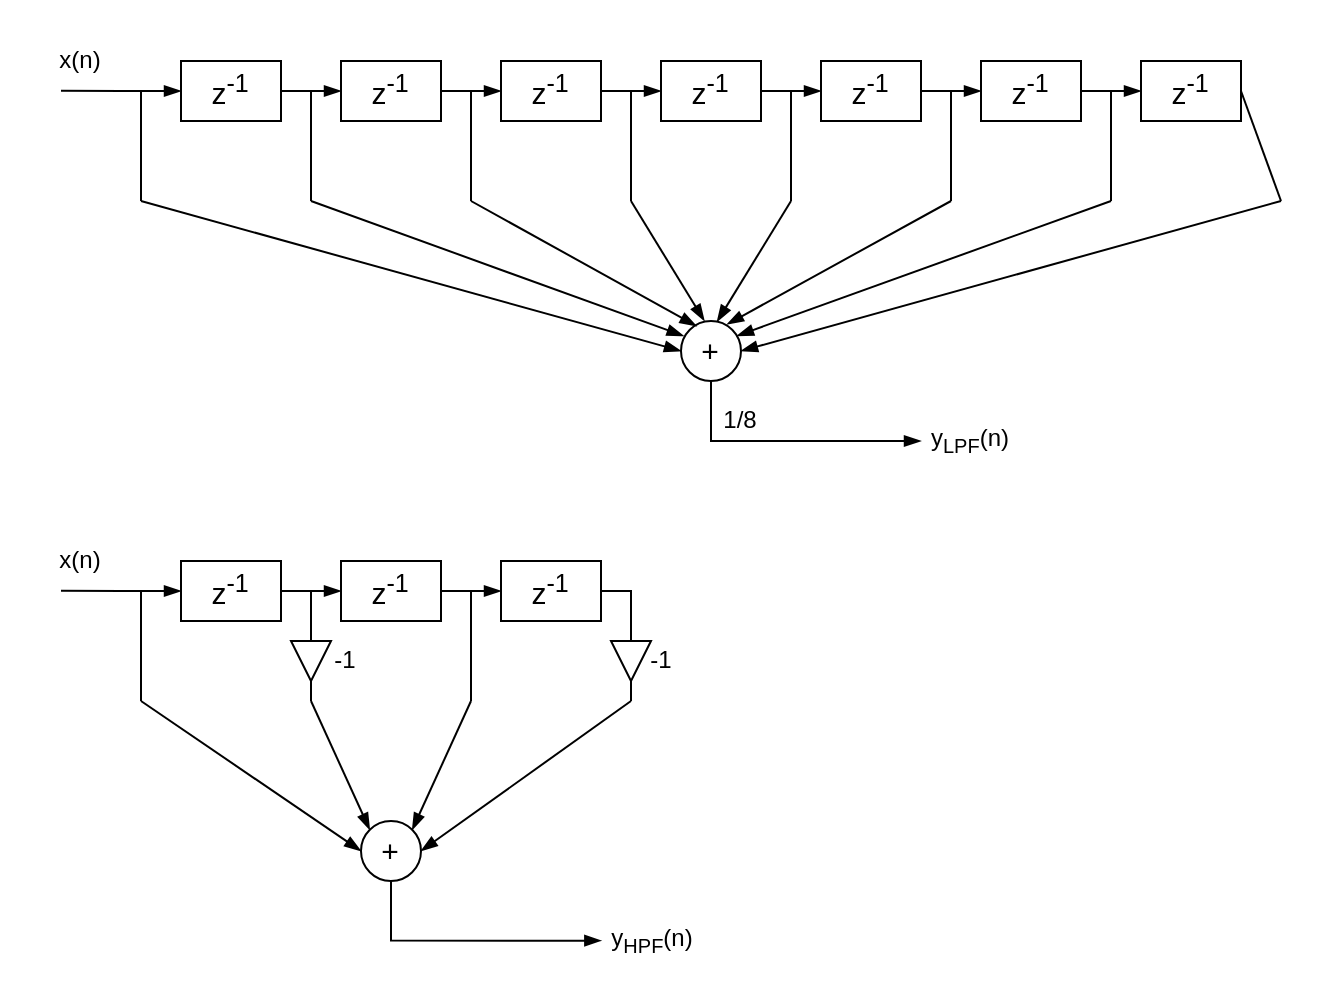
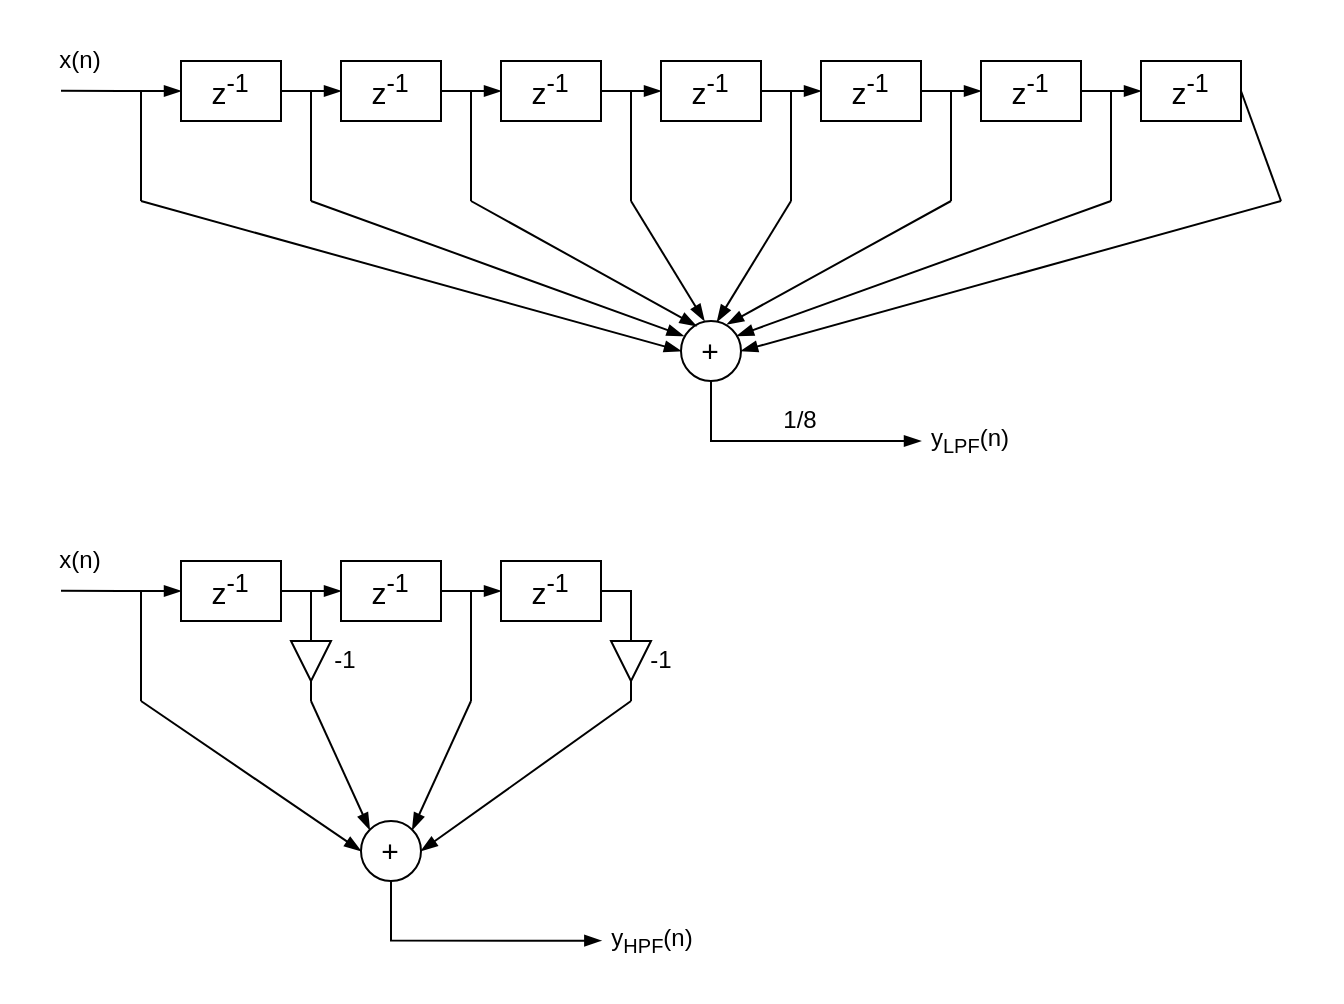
(741, 421) -> (801, 421)
